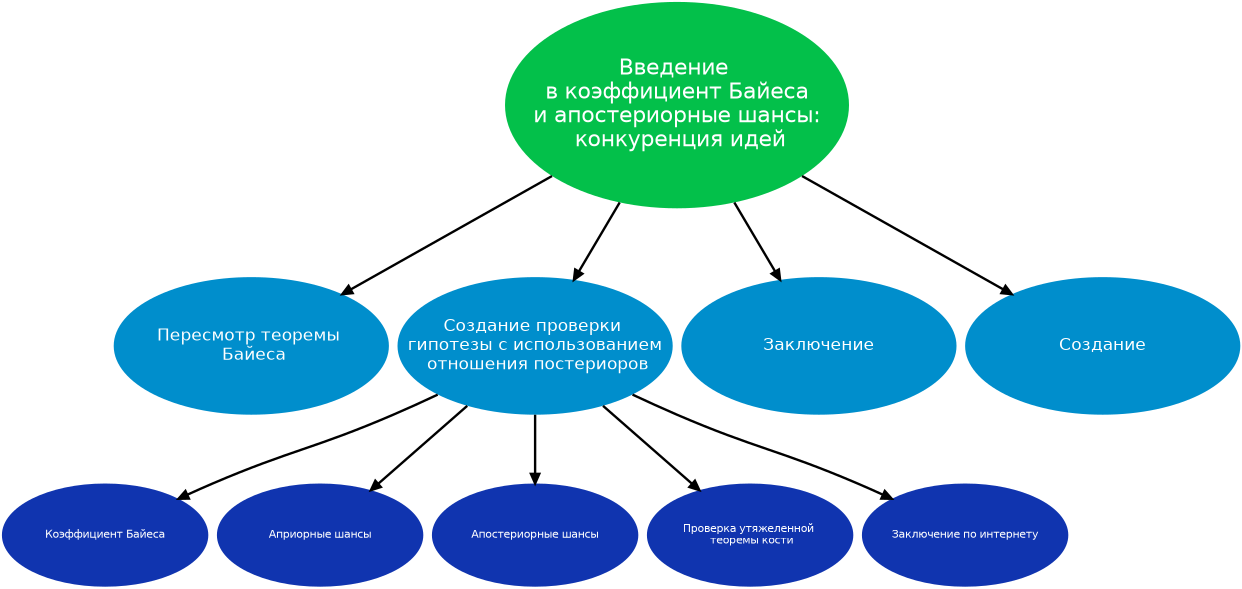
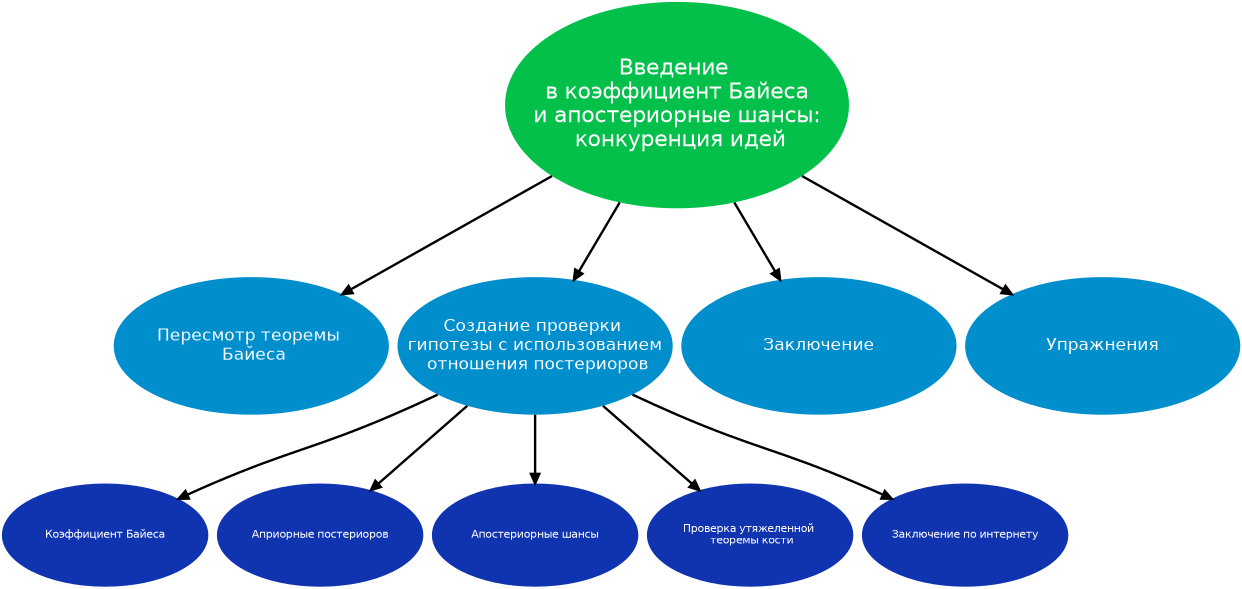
(1103, 346) -> (1103, 346)
(320, 535) -> (320, 535)
